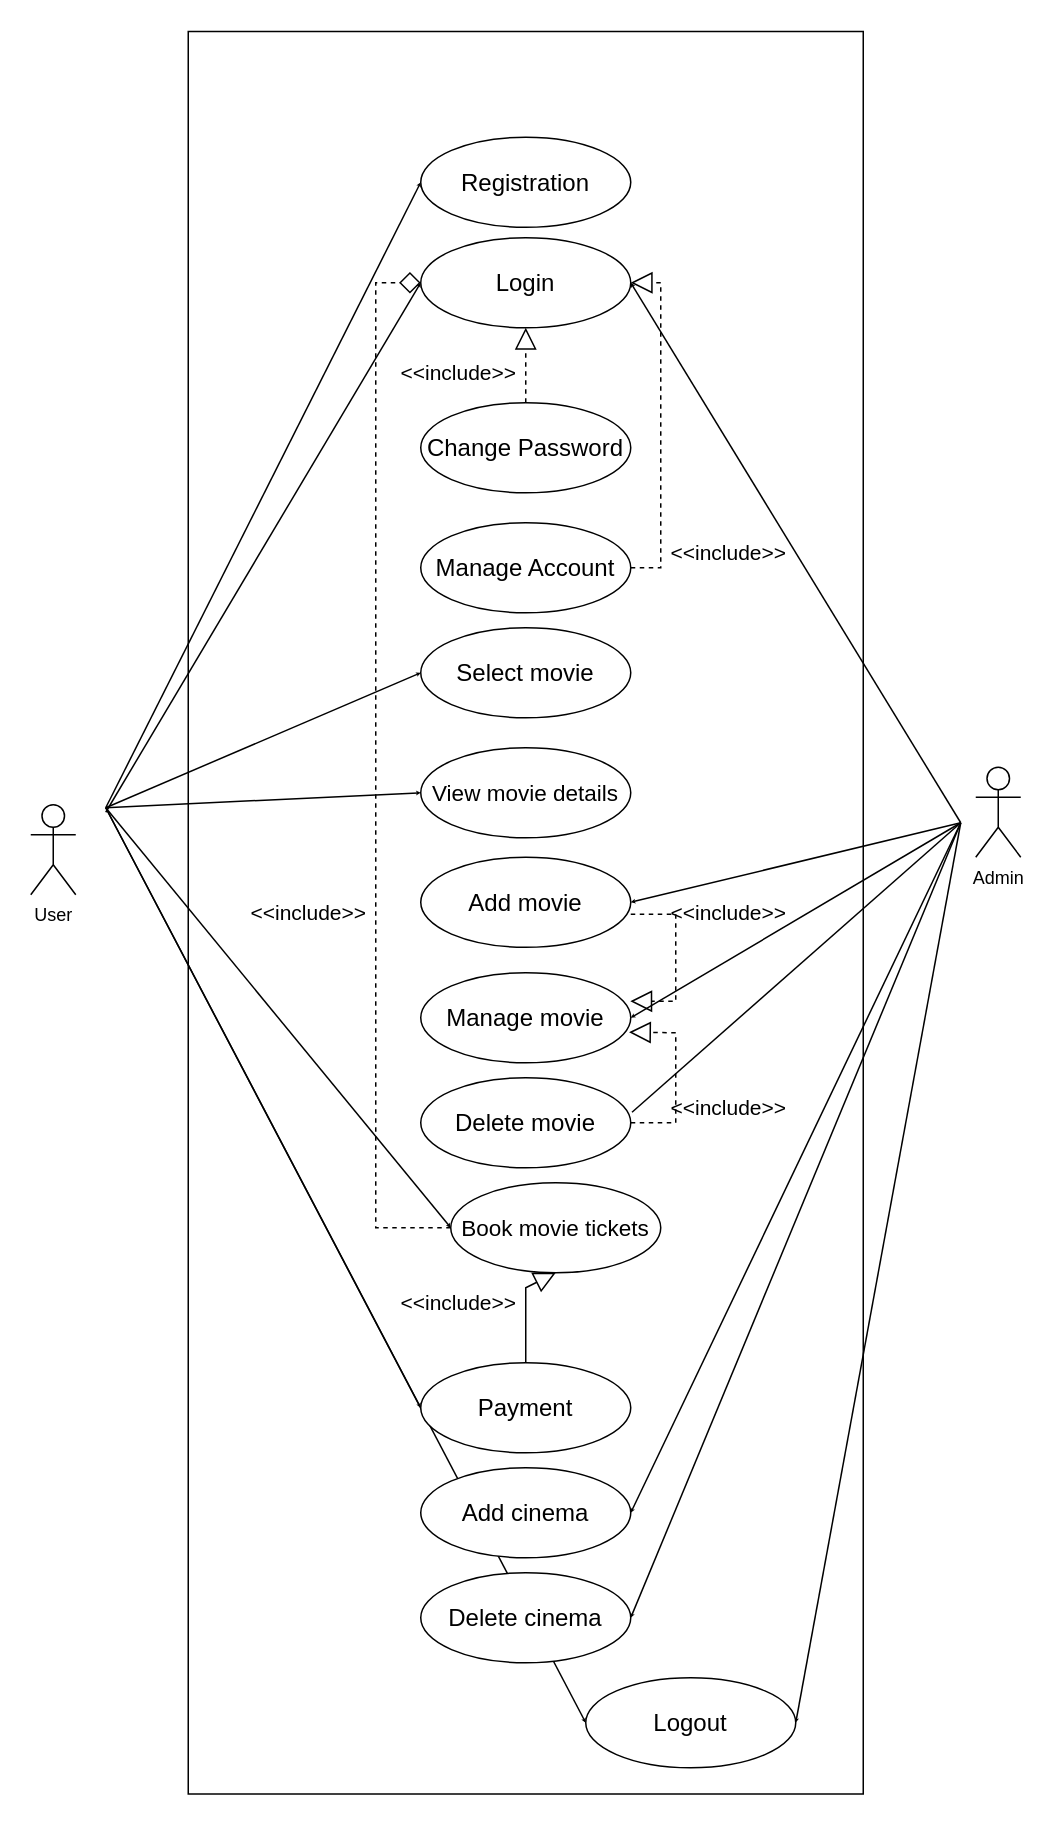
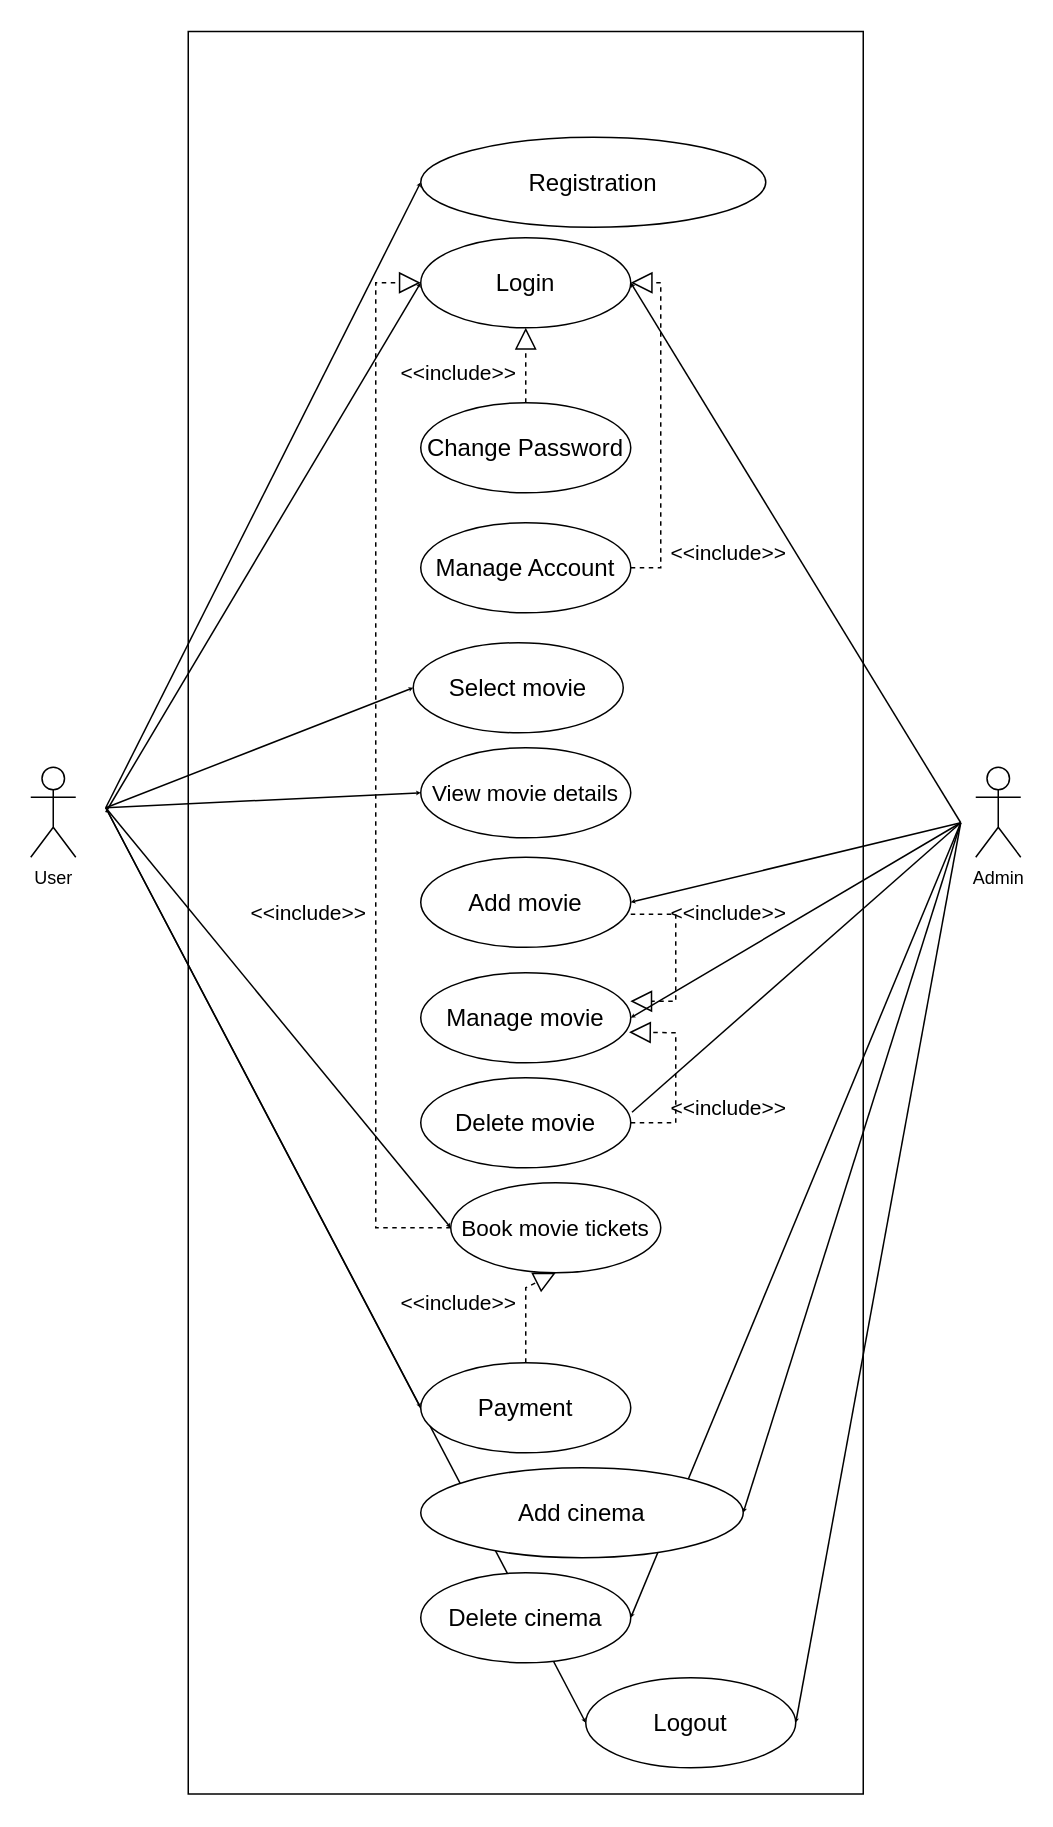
(526, 182) -> (593, 182)
(398, 283) -> (399, 283)
(526, 673) -> (518, 688)
(53, 850) -> (53, 812)
(526, 1318) -> (526, 1318)
(526, 1513) -> (582, 1513)
